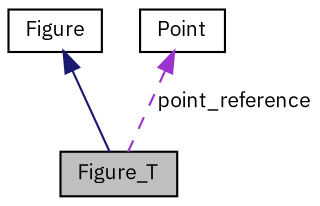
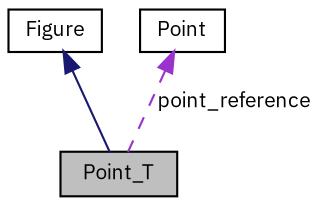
(119, 174) -> (119, 174)
